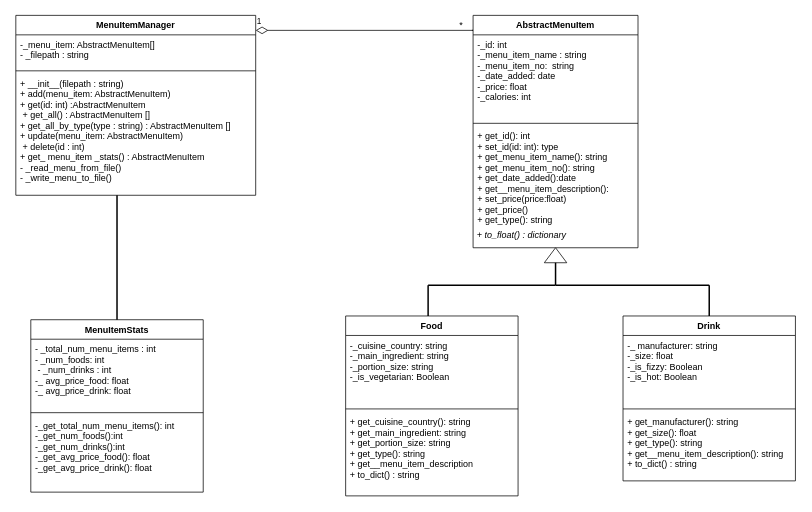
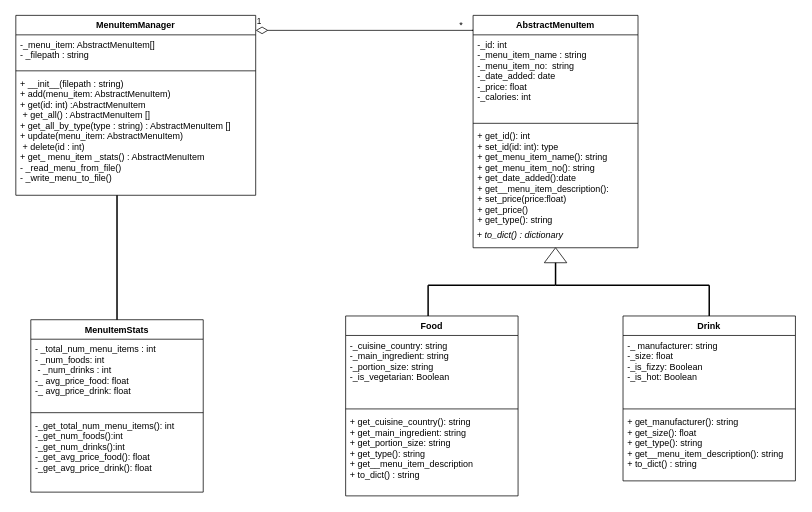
(529, 236) -> (527, 236)
